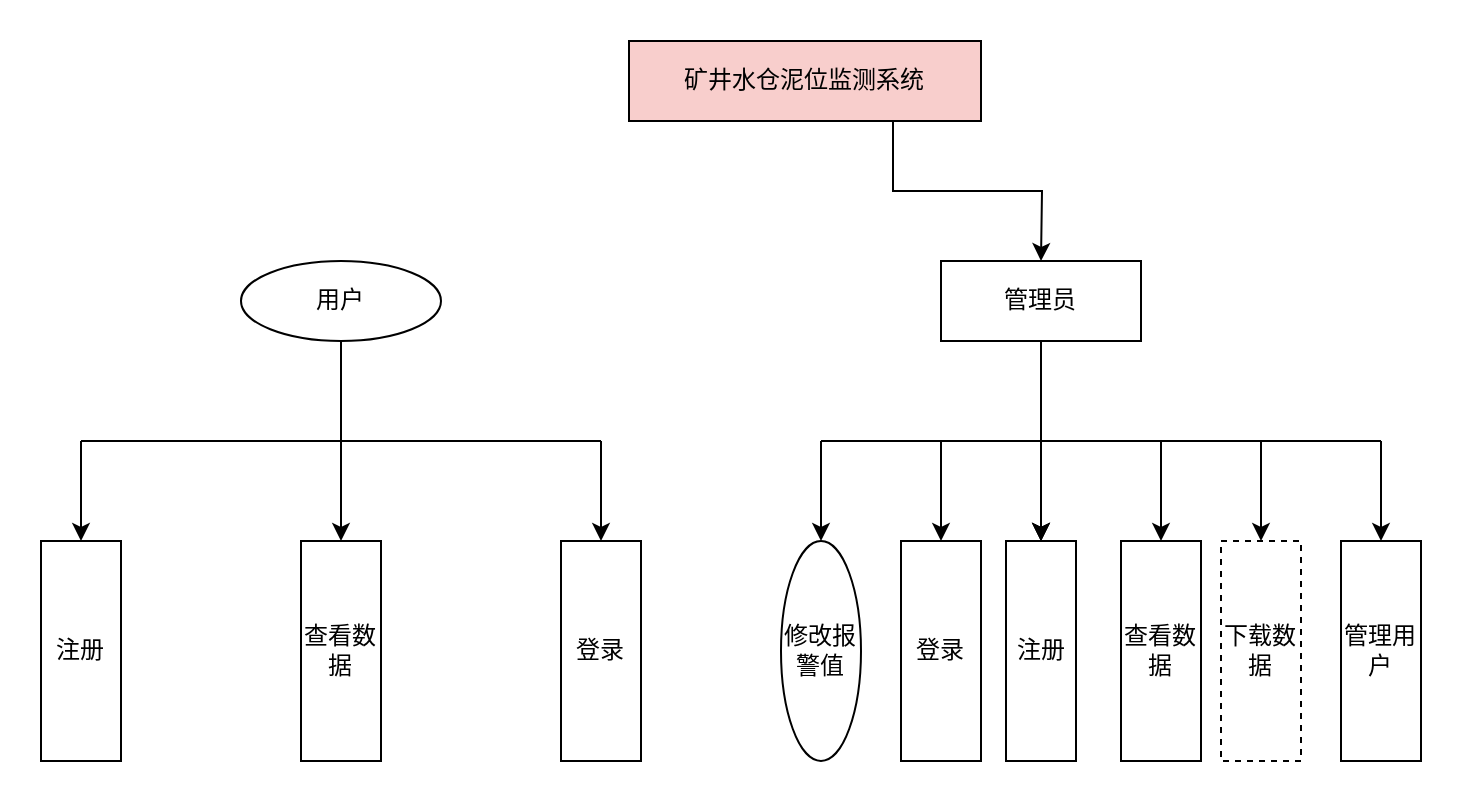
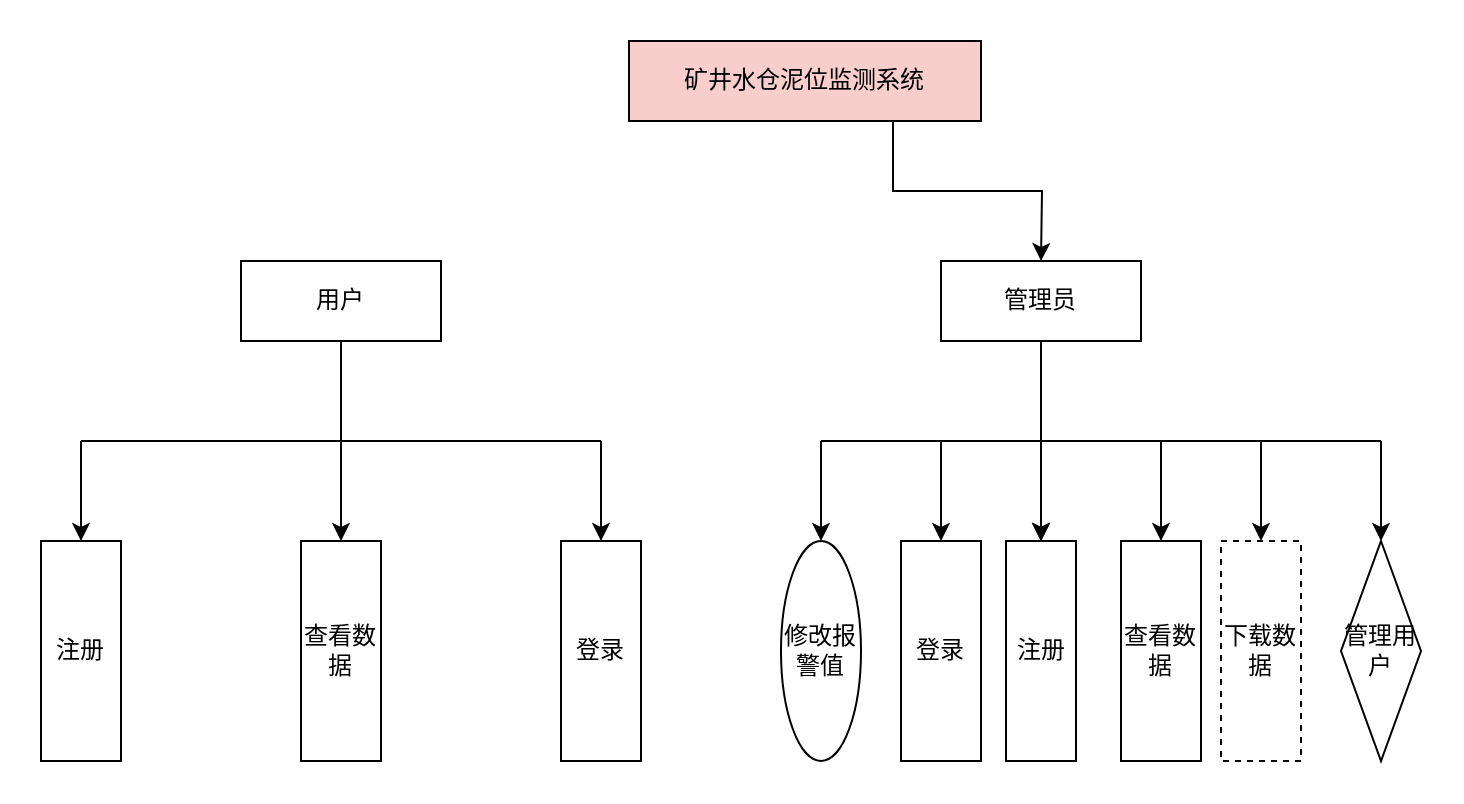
(341, 301) -> (341, 301)
(1381, 651) -> (1381, 651)
